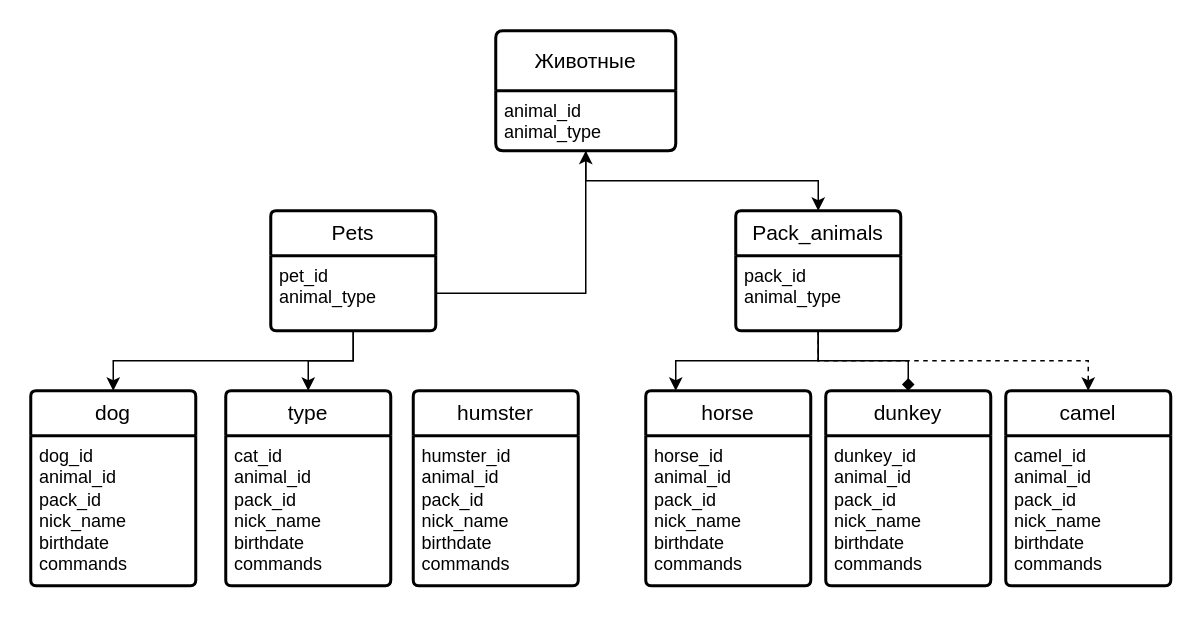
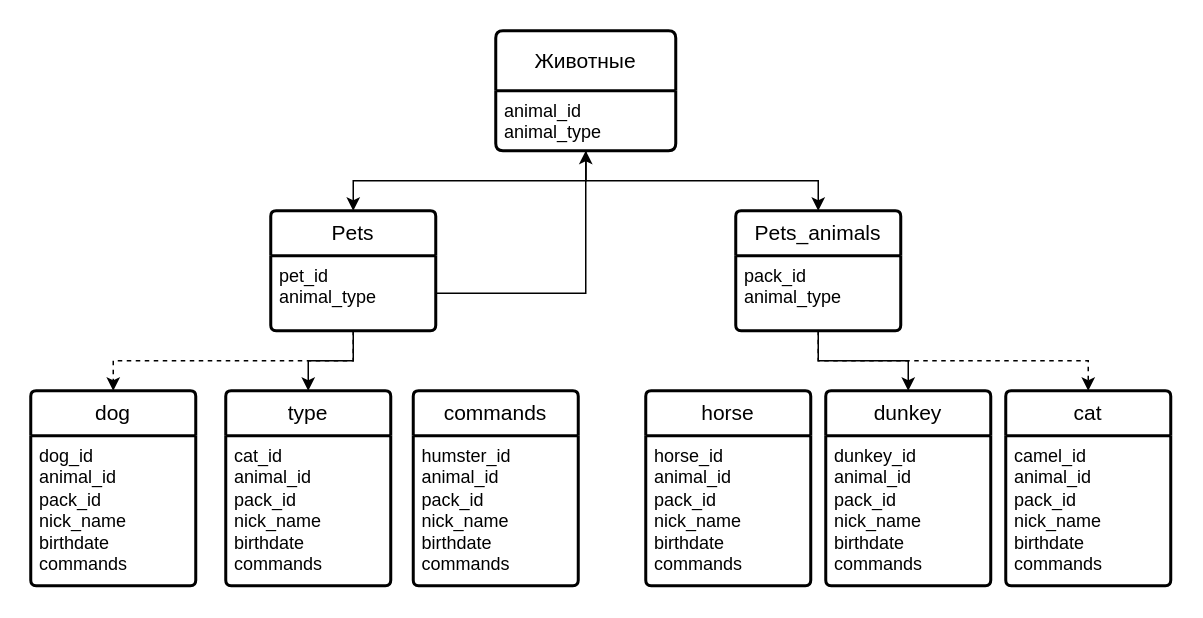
none -> (457, 181)
(818, 233) -> (818, 233)
(200, 361) -> (200, 361)
(737, 361) -> none
(908, 378) -> (908, 379)
(496, 413) -> (496, 413)
(1088, 413) -> (1088, 413)
